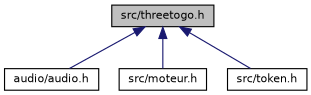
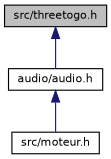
(163, 54) -> (56, 117)
(267, 79) -> none
